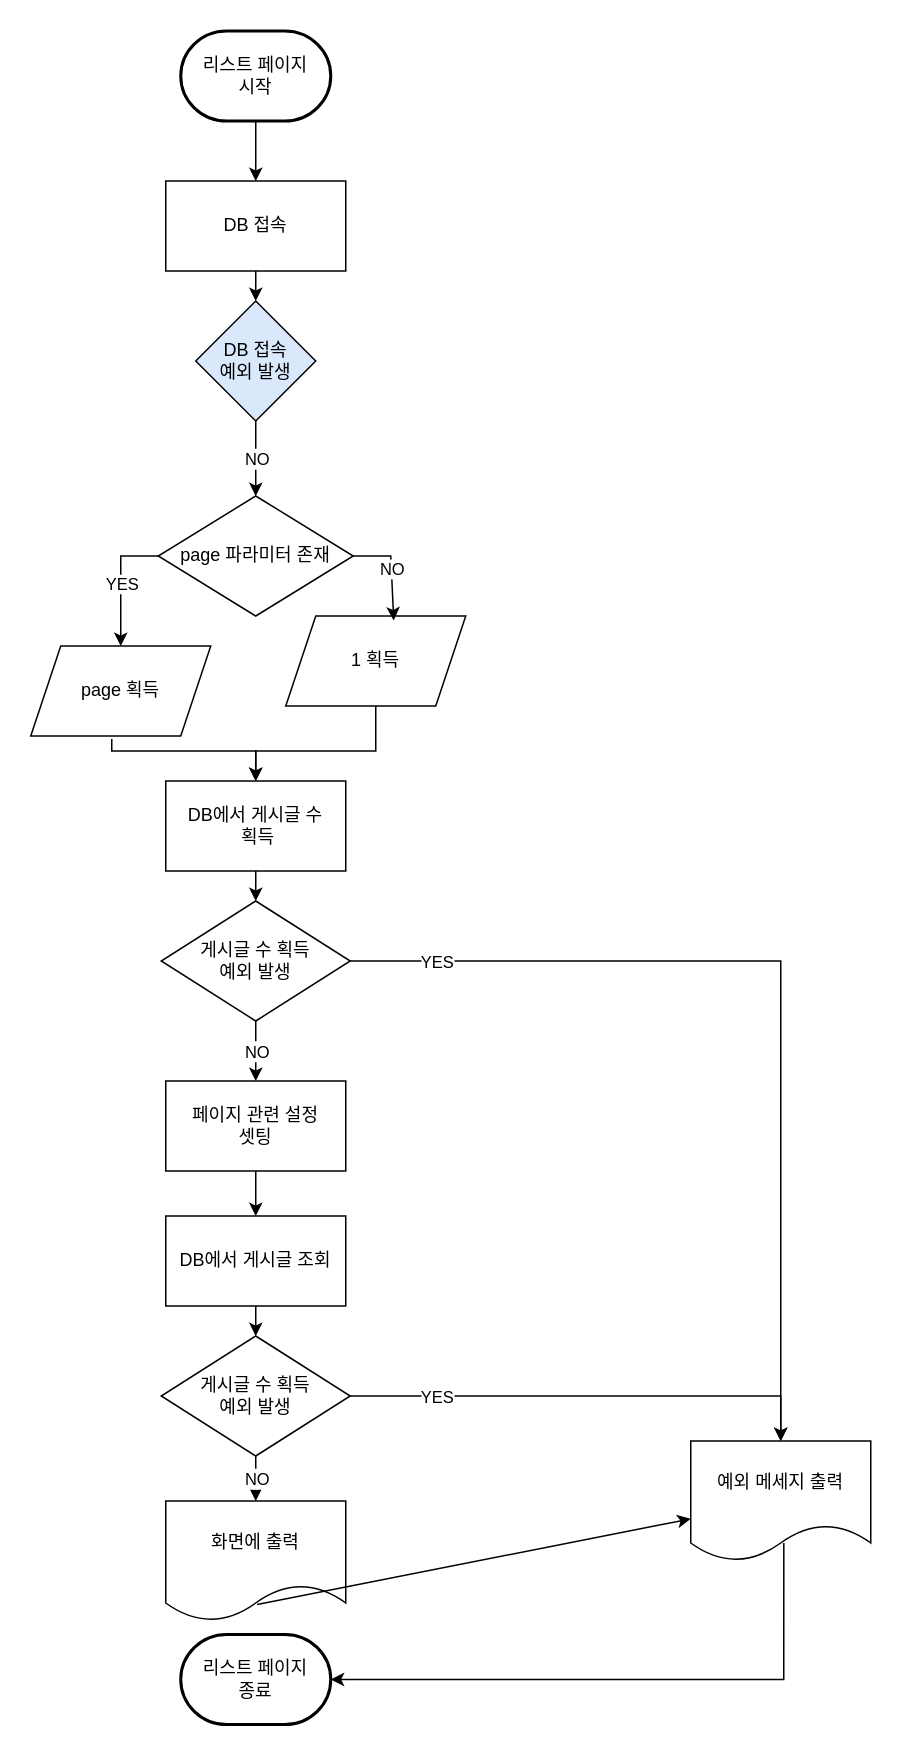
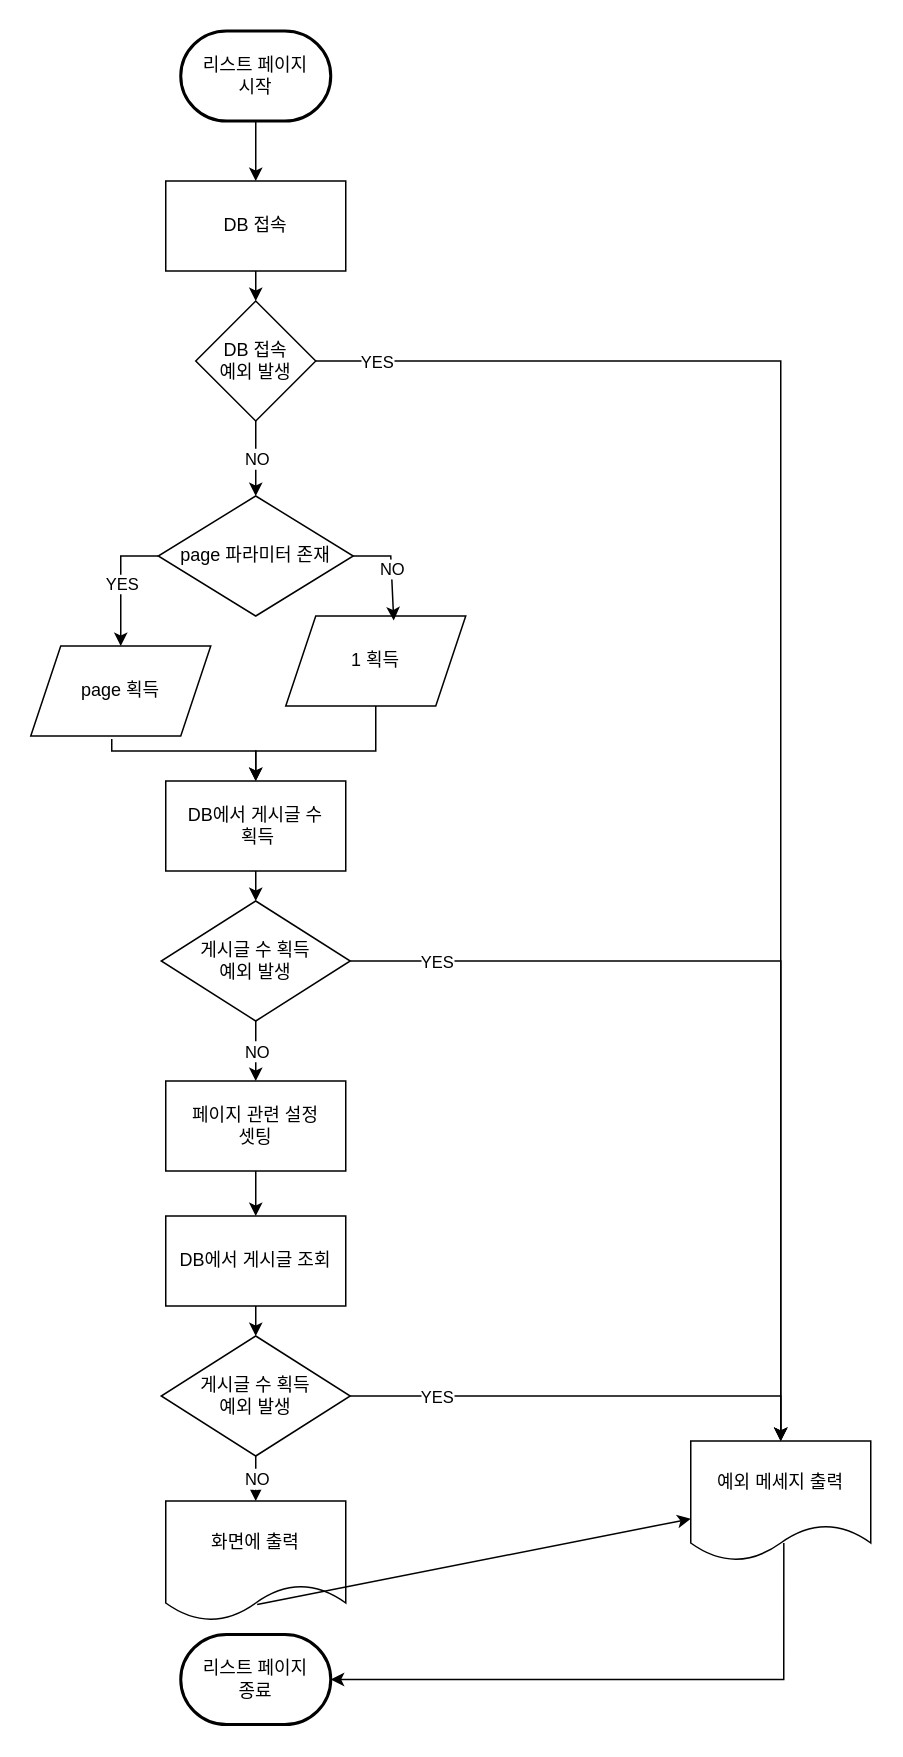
(256, 361) -> (256, 361)
none -> (781, 427)
